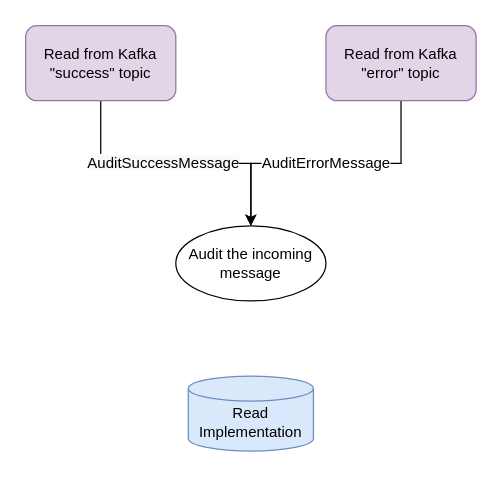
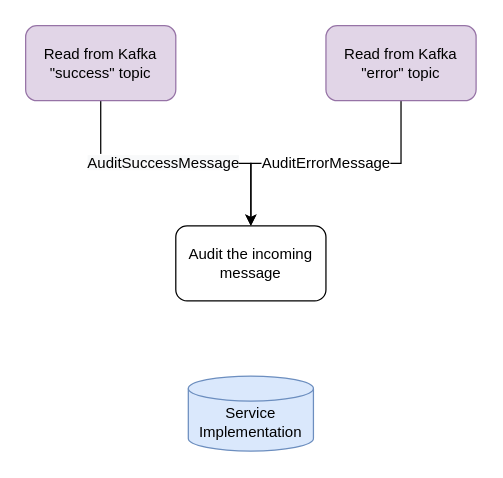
(251, 263) -> (251, 263)
(251, 413) -> (251, 413)
